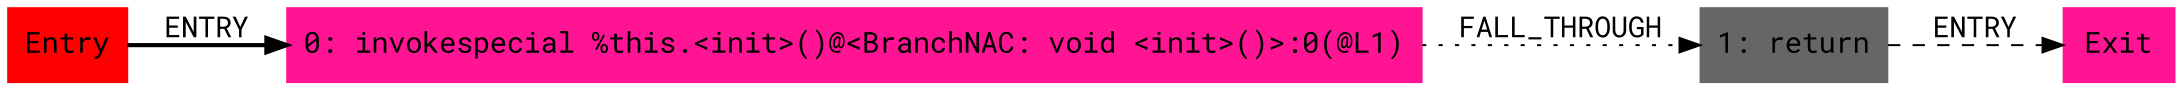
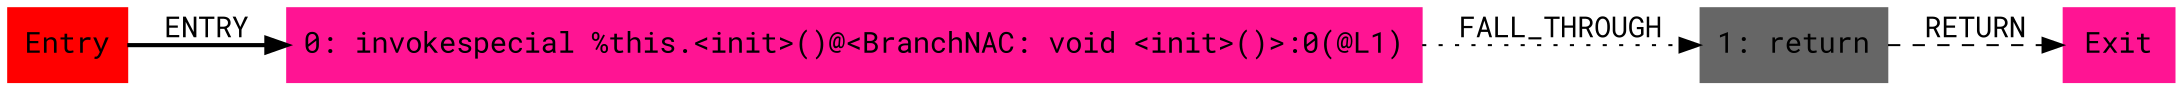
(1975, 30) -> (1975, 30)
